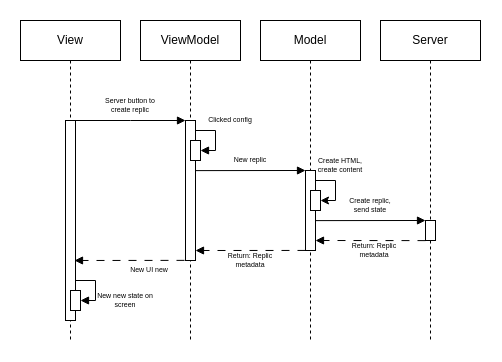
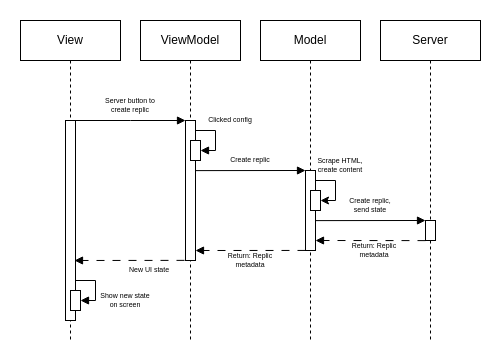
(251, 161) -> (251, 161)
(341, 166) -> (341, 166)
(151, 271) -> (151, 271)
(126, 301) -> (126, 301)
